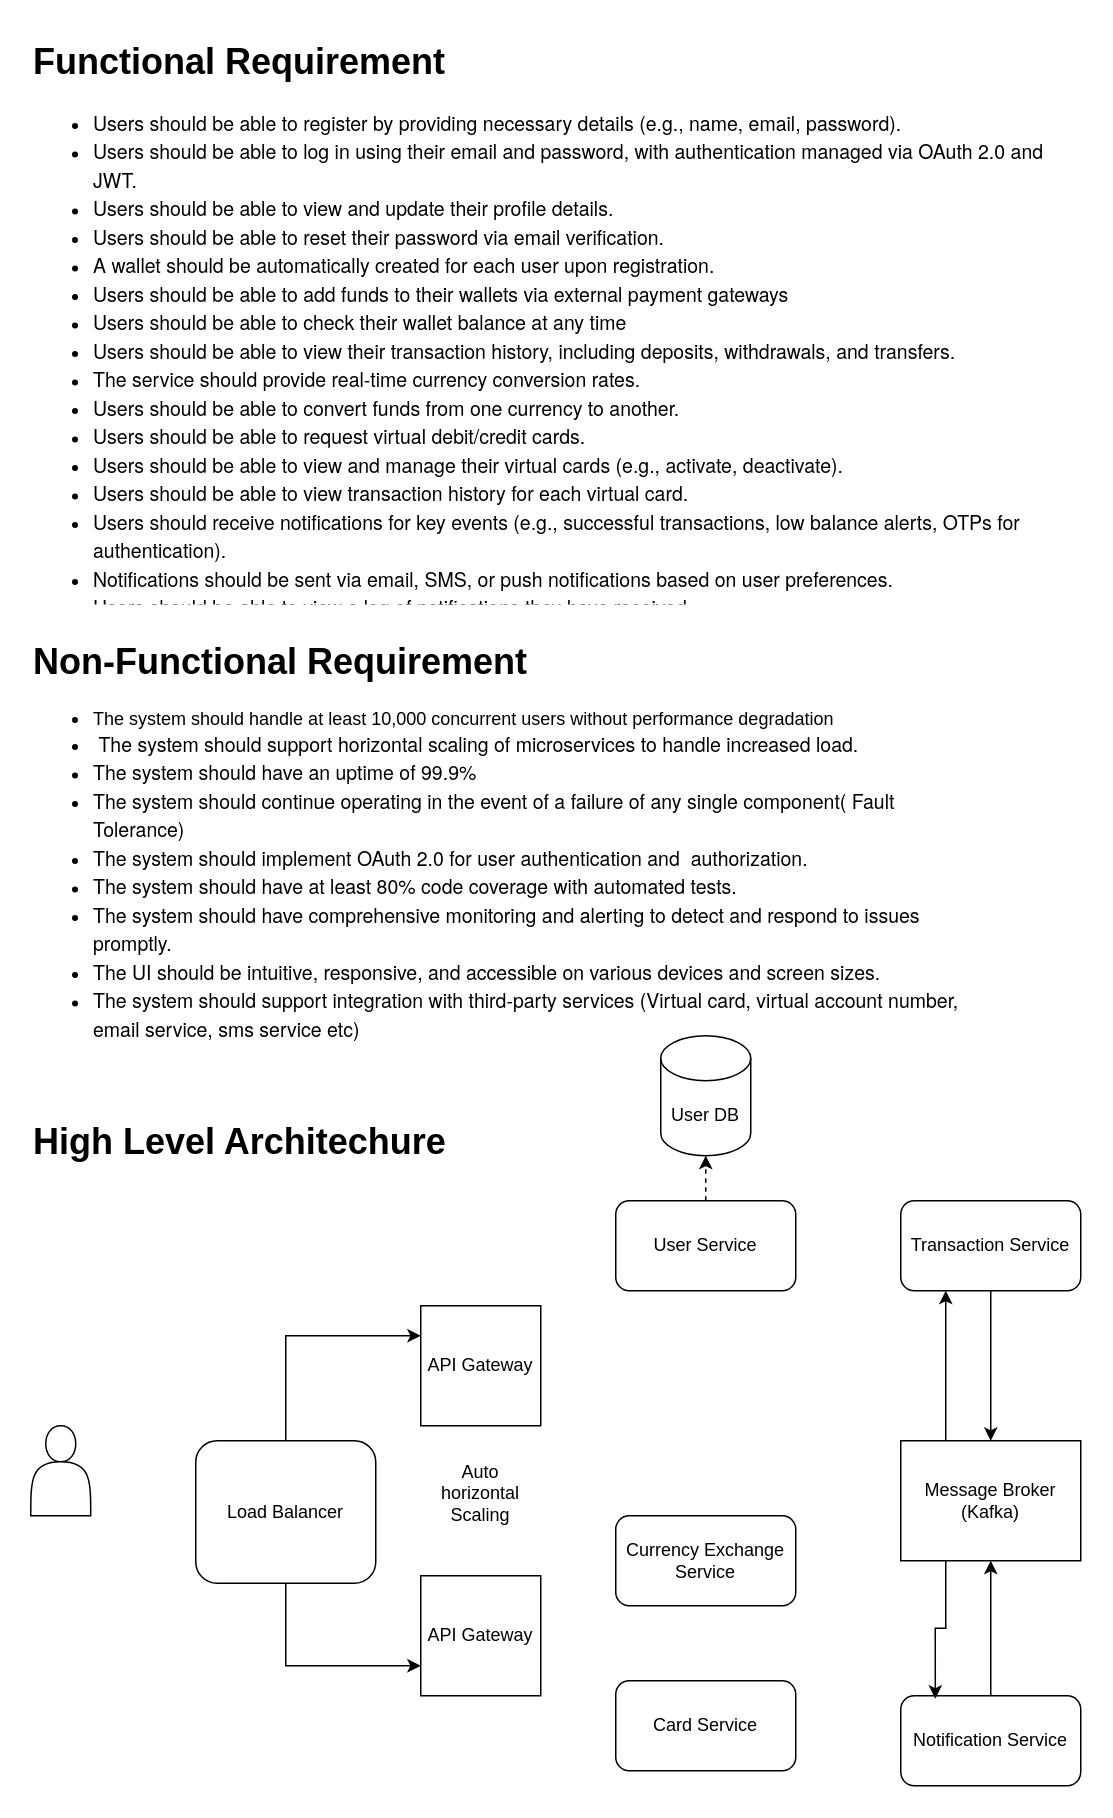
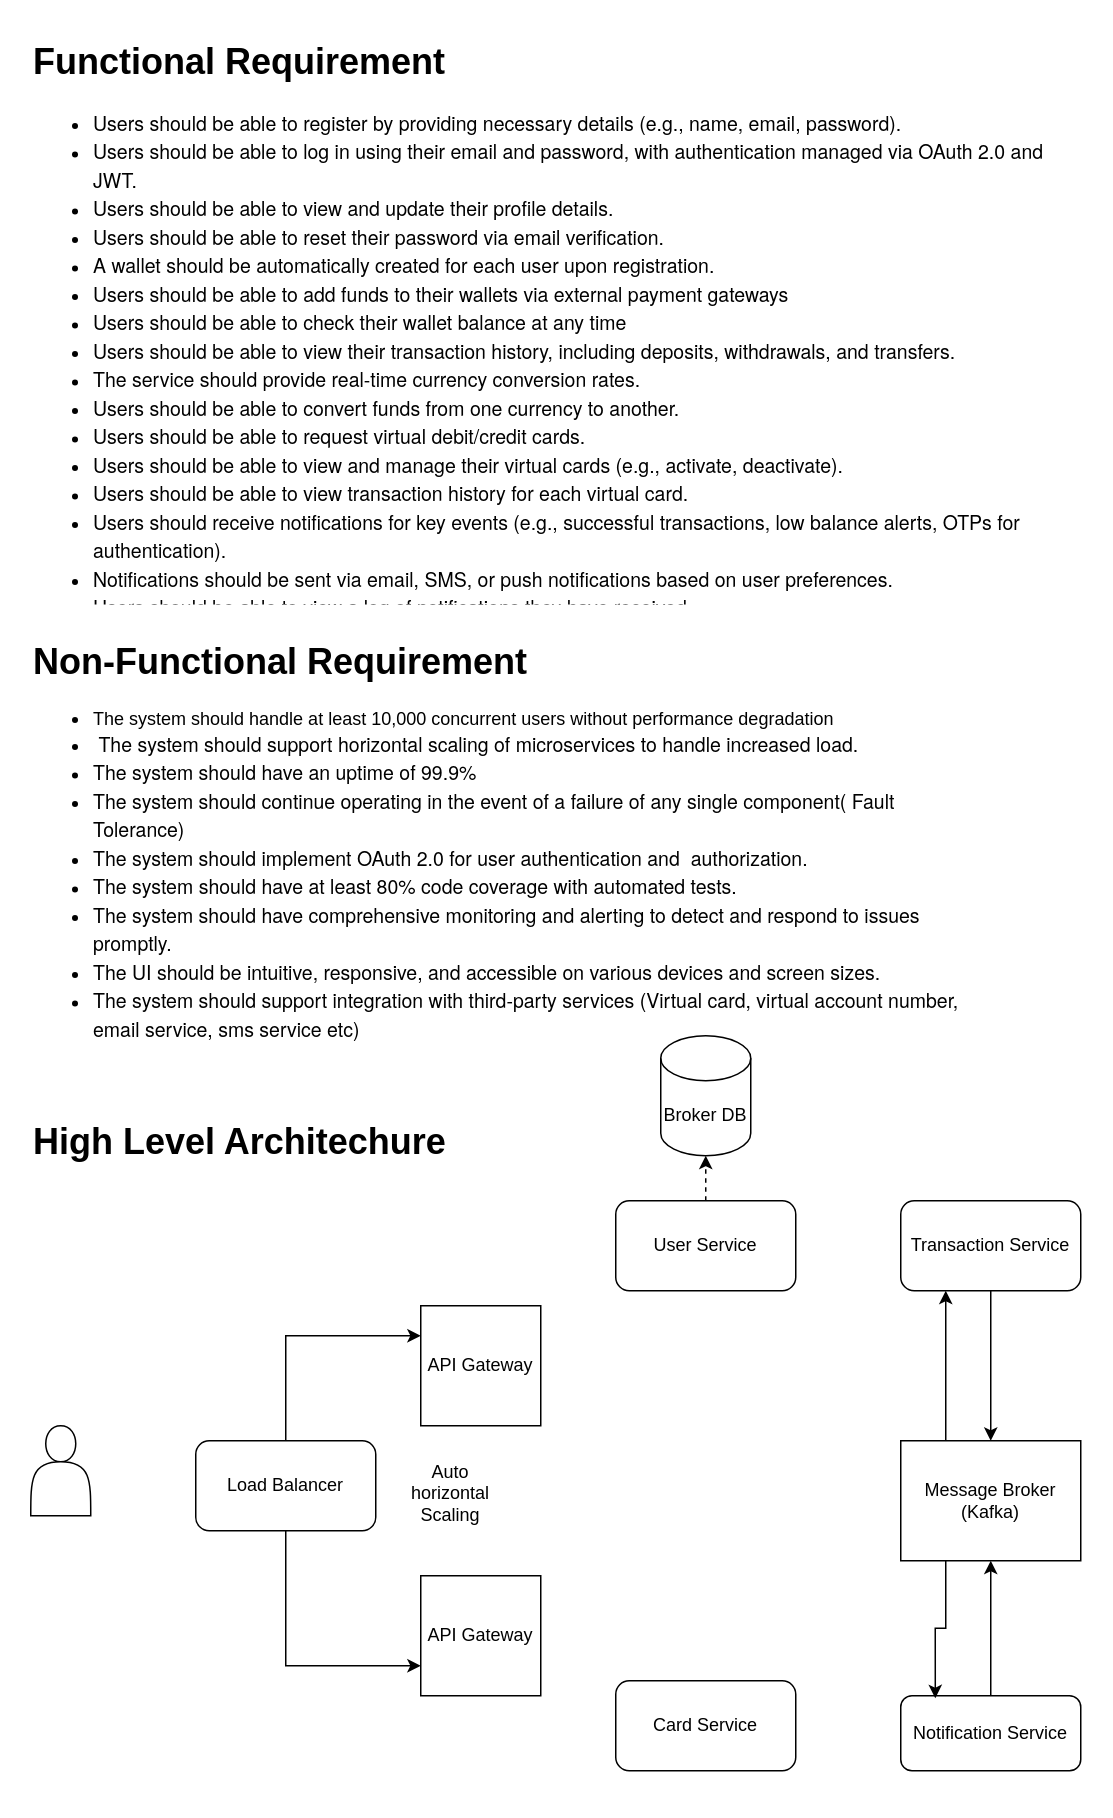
(706, 1115) -> (706, 1115)
(481, 1493) -> (451, 1493)
(286, 1512) -> (286, 1486)
(706, 1561) -> none
(991, 1741) -> (991, 1733)
